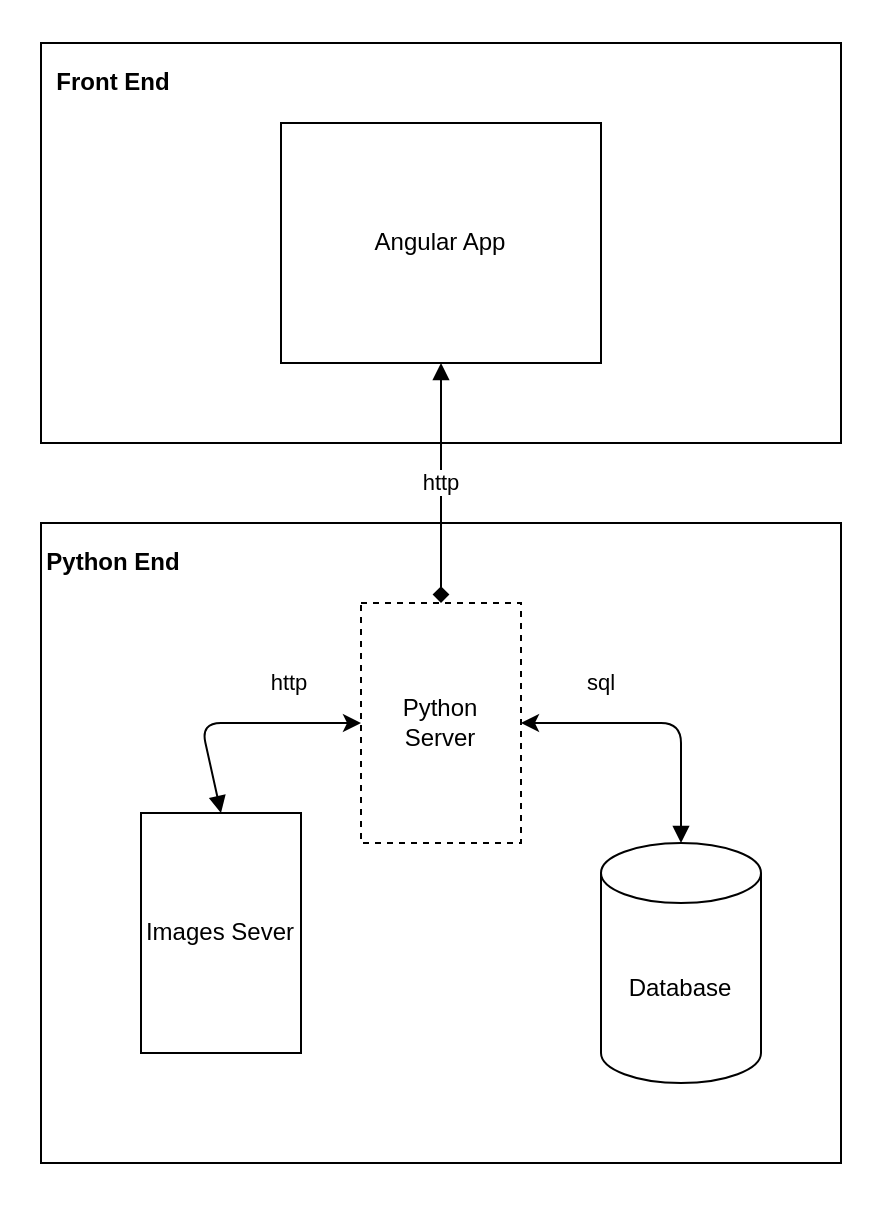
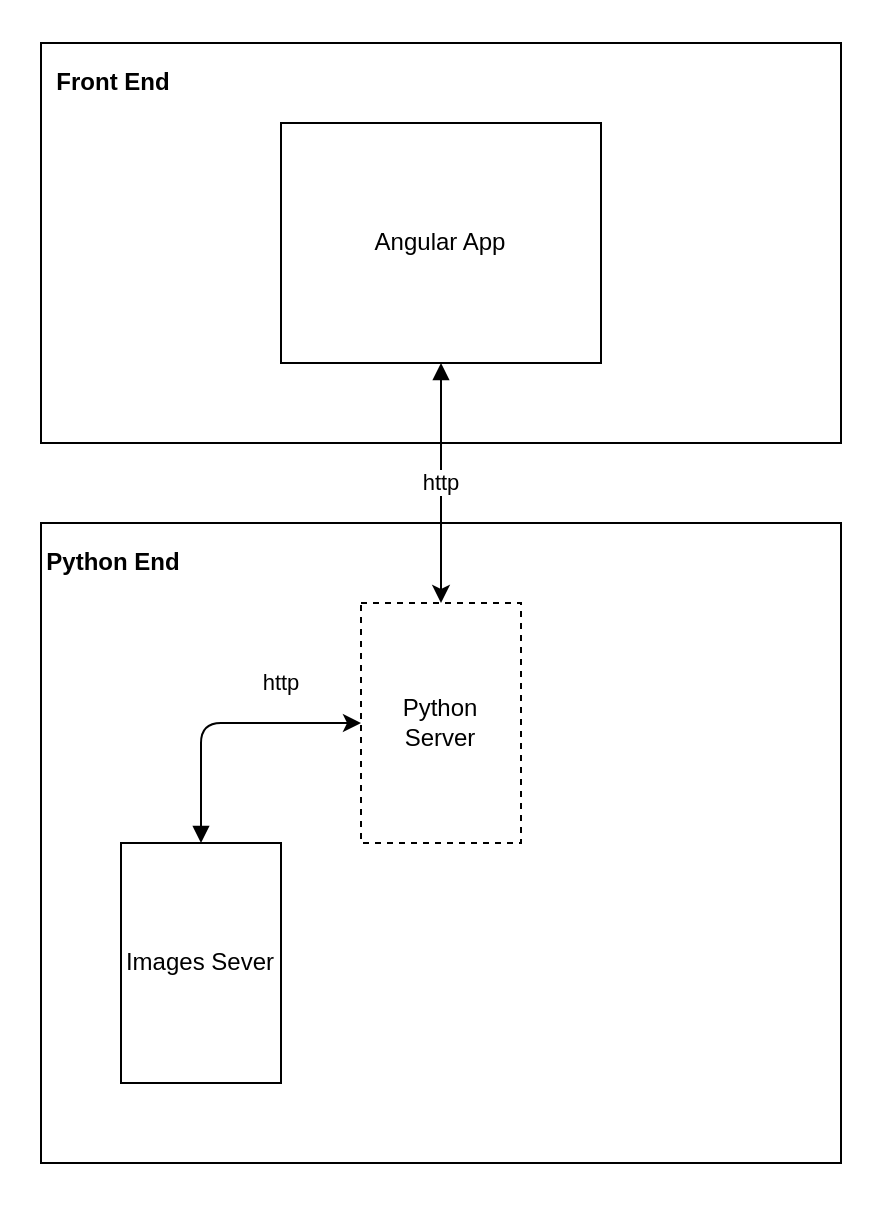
(441, 587) -> (441, 588)
(652, 723) -> none
(221, 933) -> (201, 963)
(681, 963) -> none
